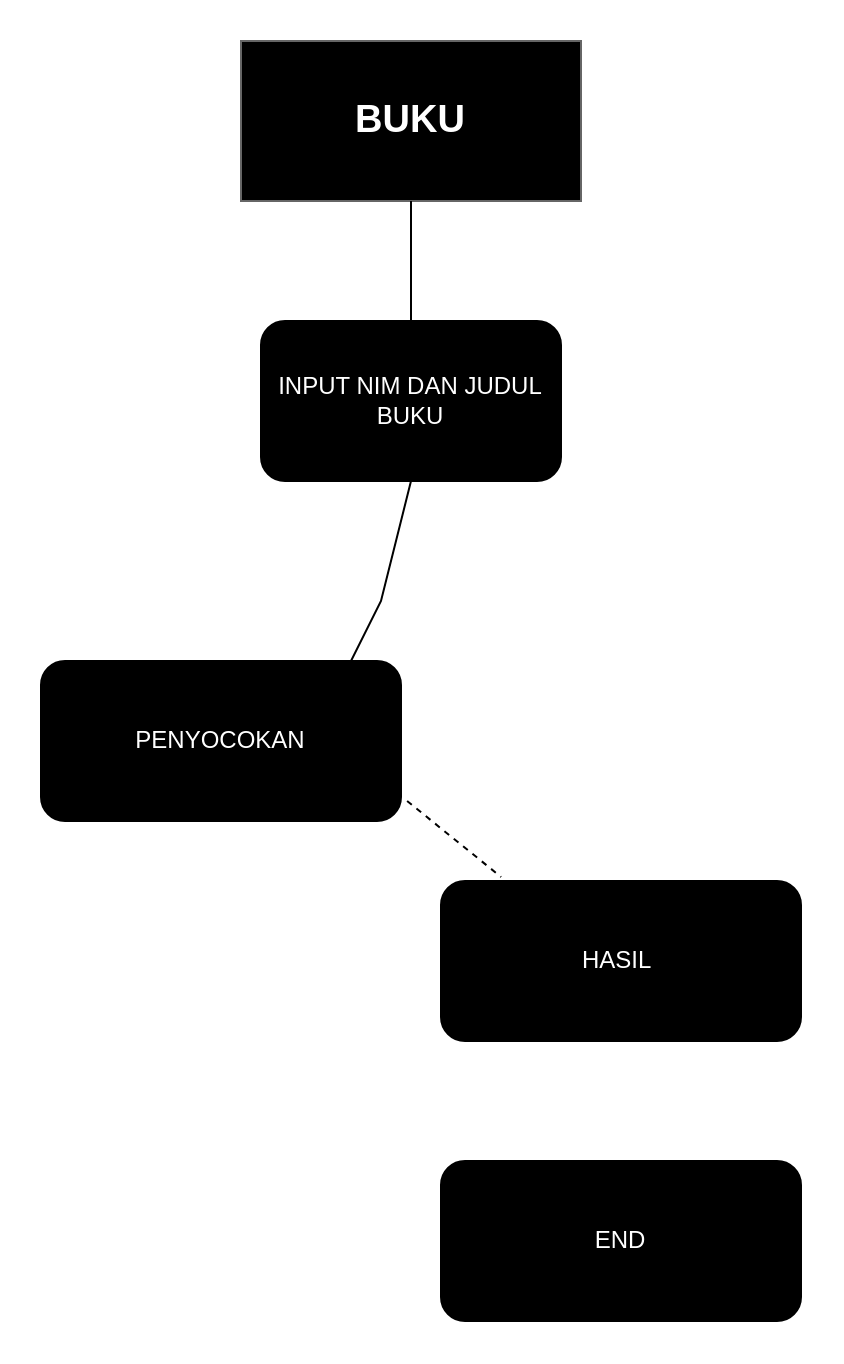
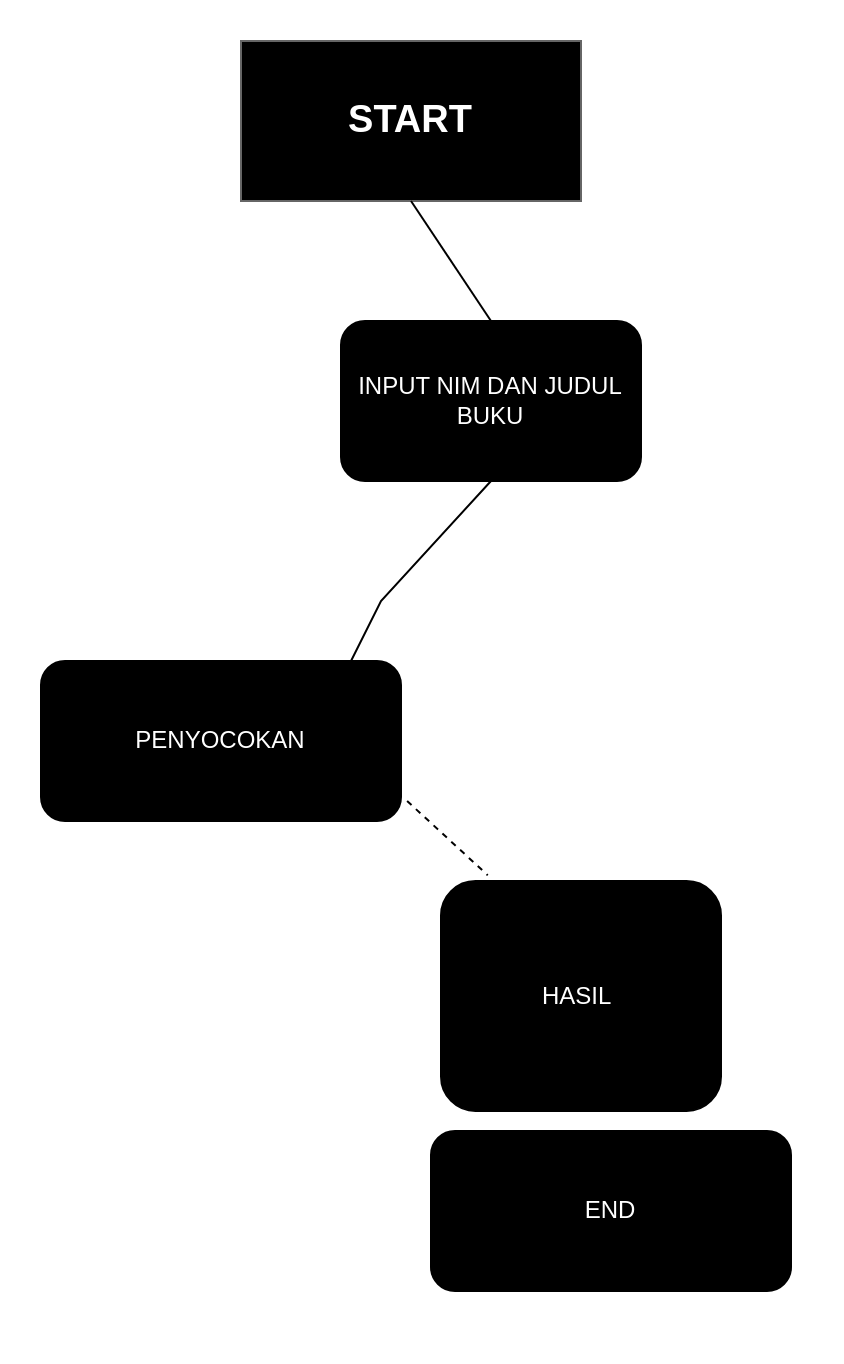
(411, 121) -> (411, 121)
(411, 401) -> (491, 401)
(621, 961) -> (581, 996)
(621, 1241) -> (611, 1211)
